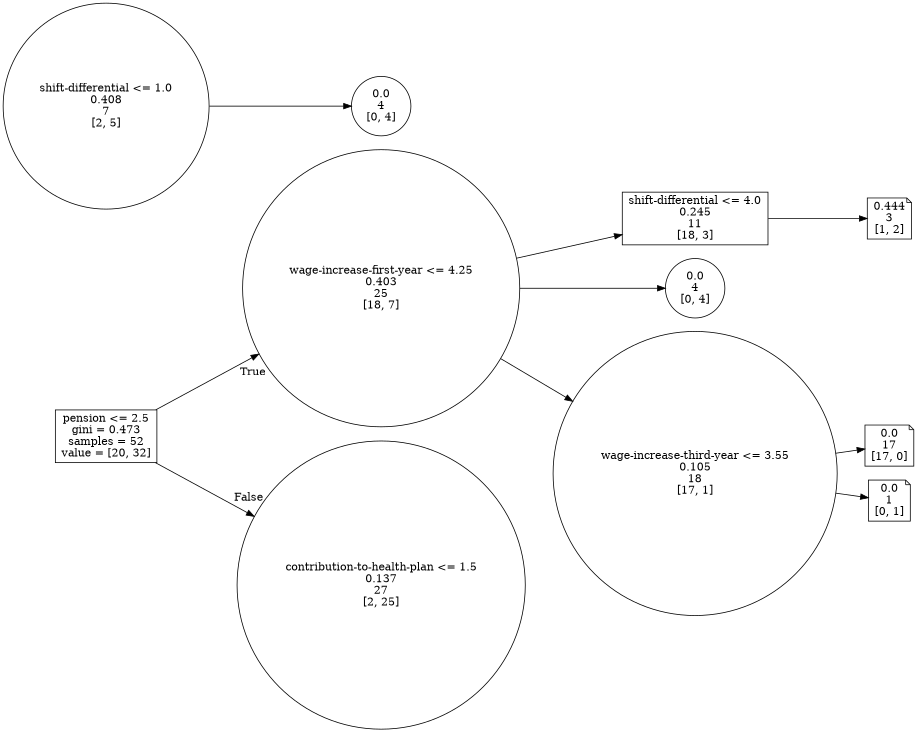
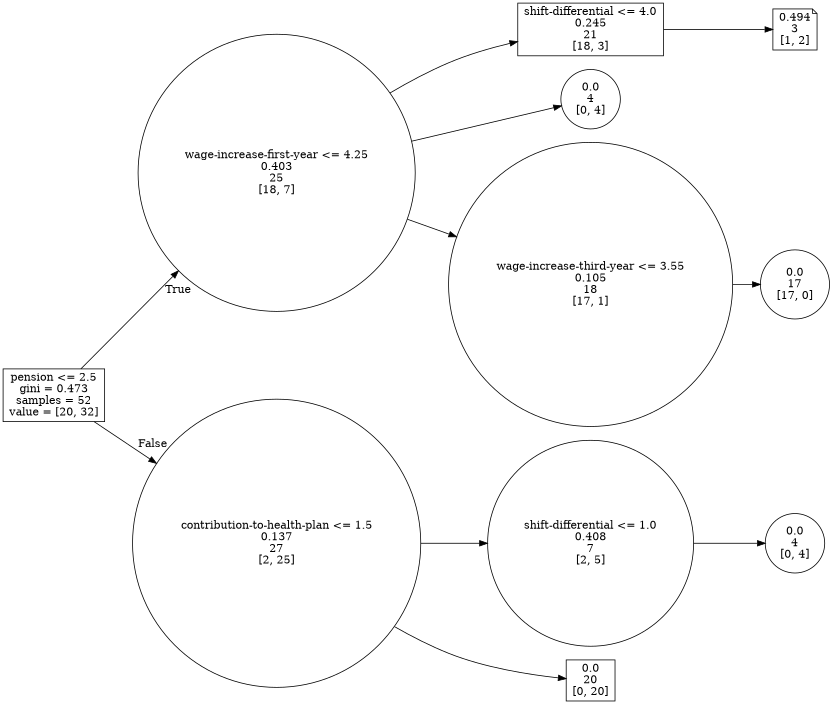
(695, 219) -> (591, 29)
(889, 219) -> (795, 29)
(889, 446) -> (795, 284)
(889, 501) -> none
none -> (450, 543)
none -> (591, 680)
